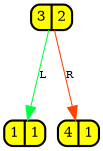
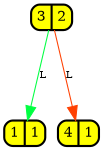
(70, 75) -> (69, 75)
